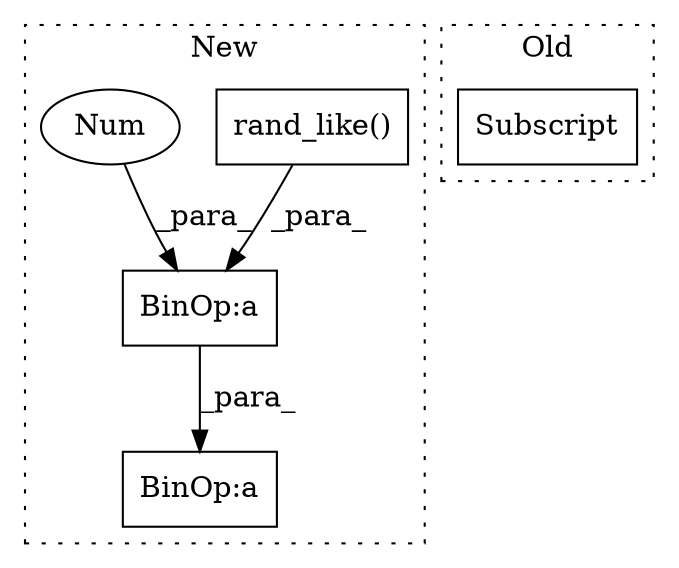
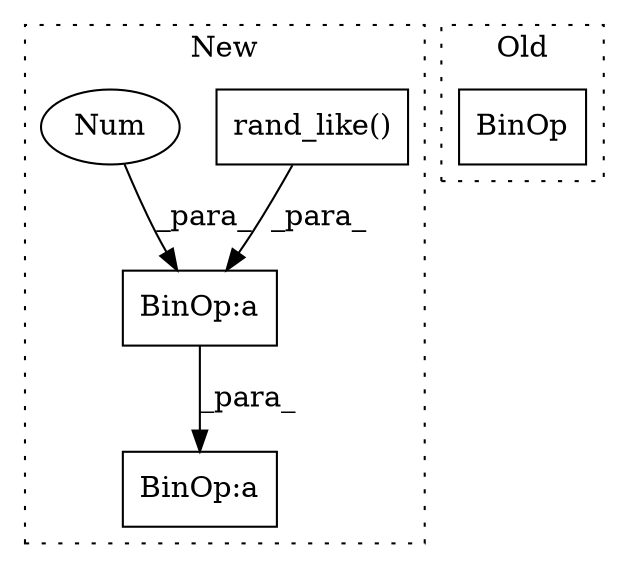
(548, 127) -> (523, 127)
